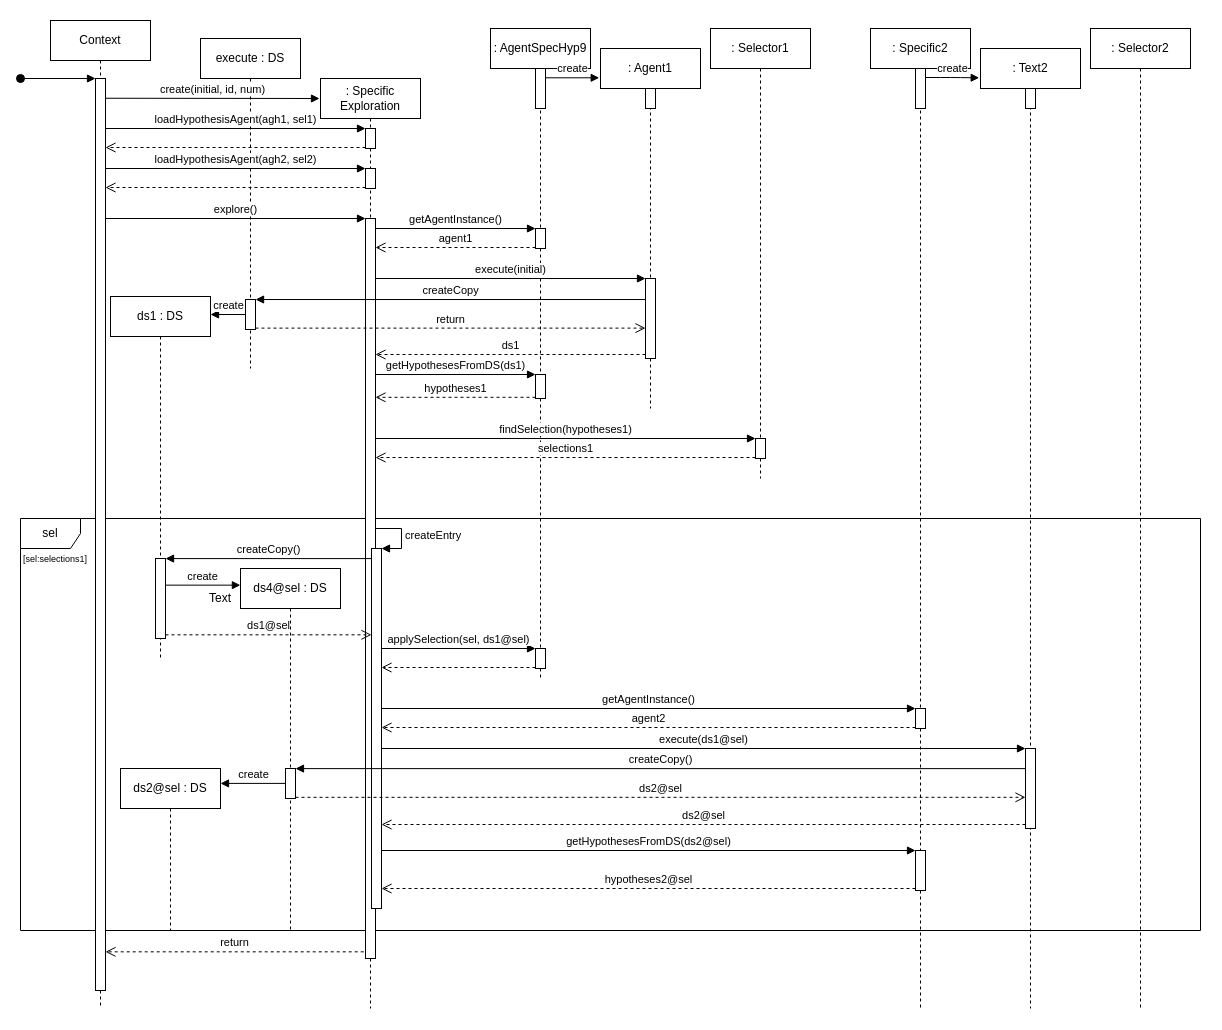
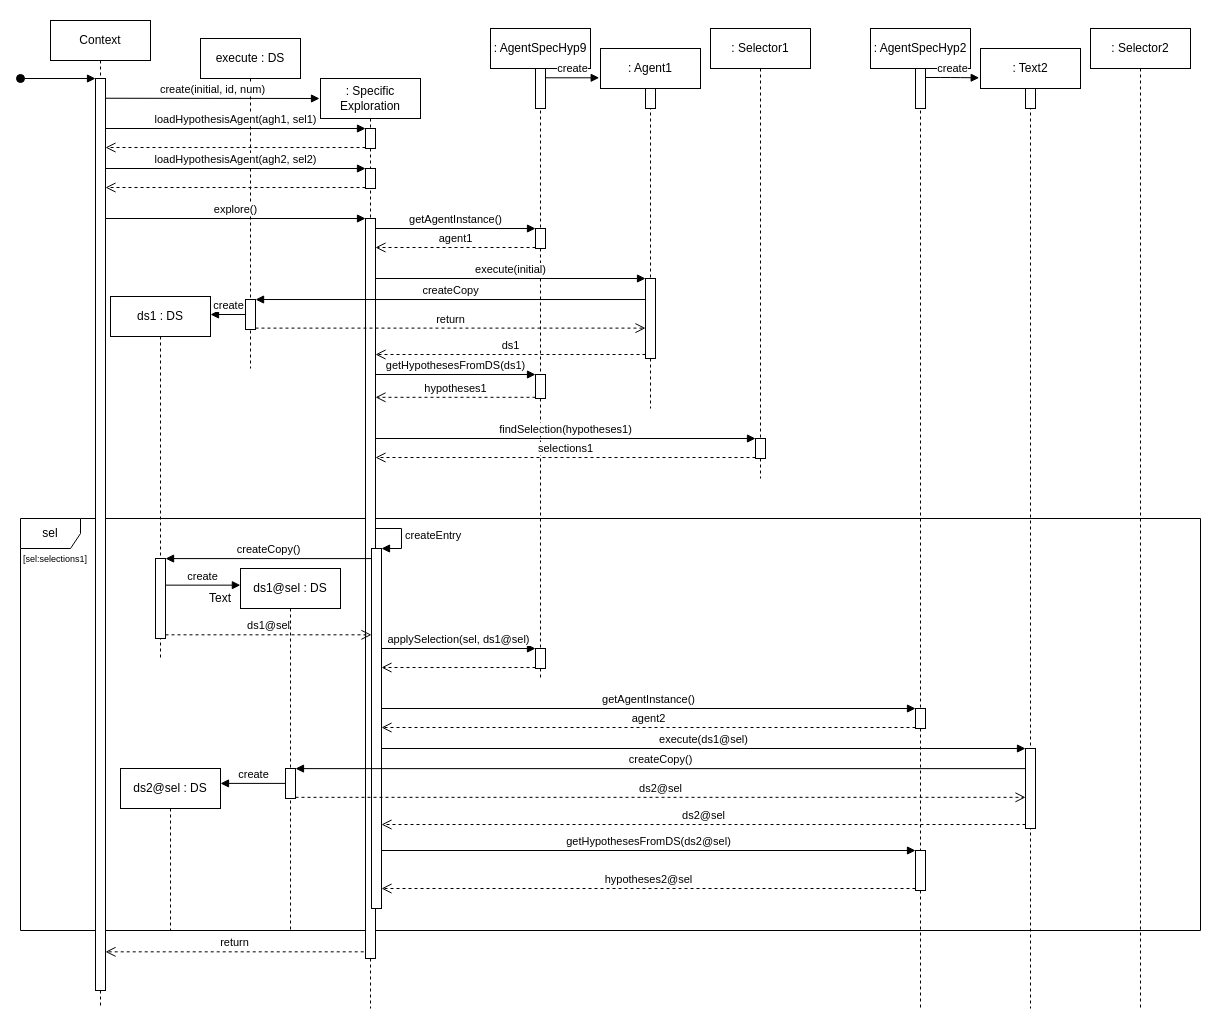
(921, 49) -> (921, 49)
(291, 589) -> (291, 589)
